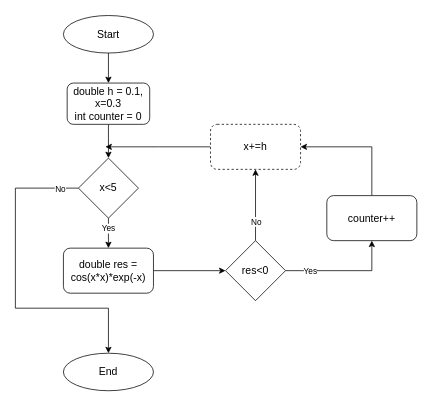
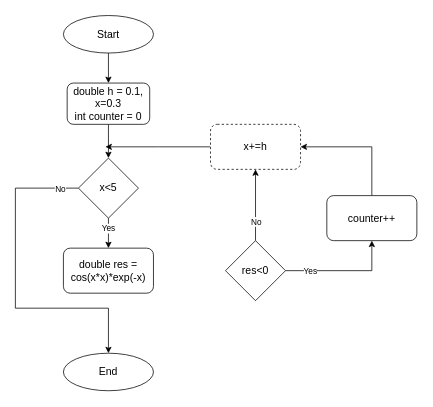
(186, 270) -> none
